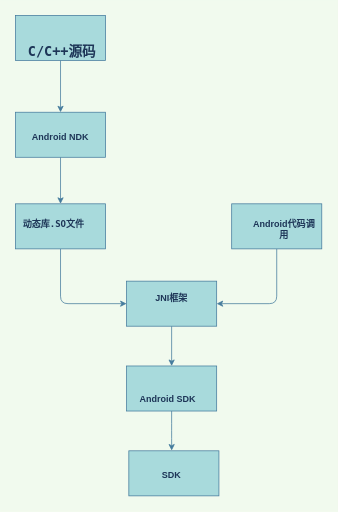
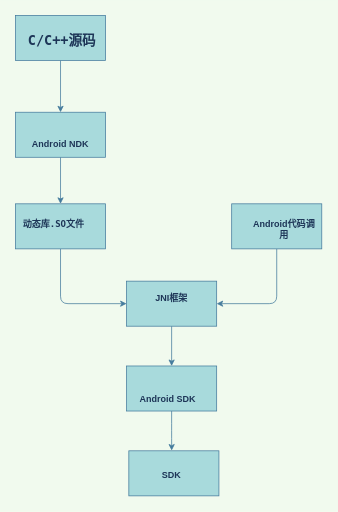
(62, 51) -> (62, 40)
(60, 137) -> (60, 144)
